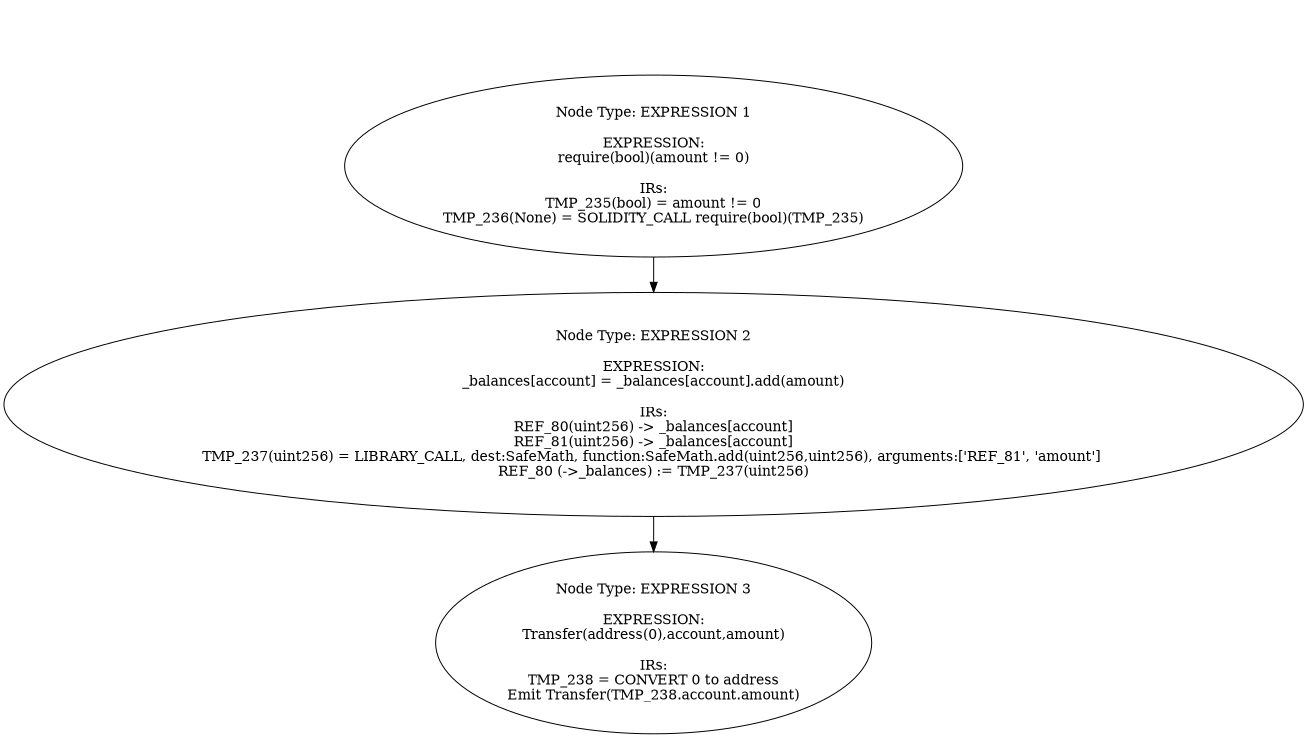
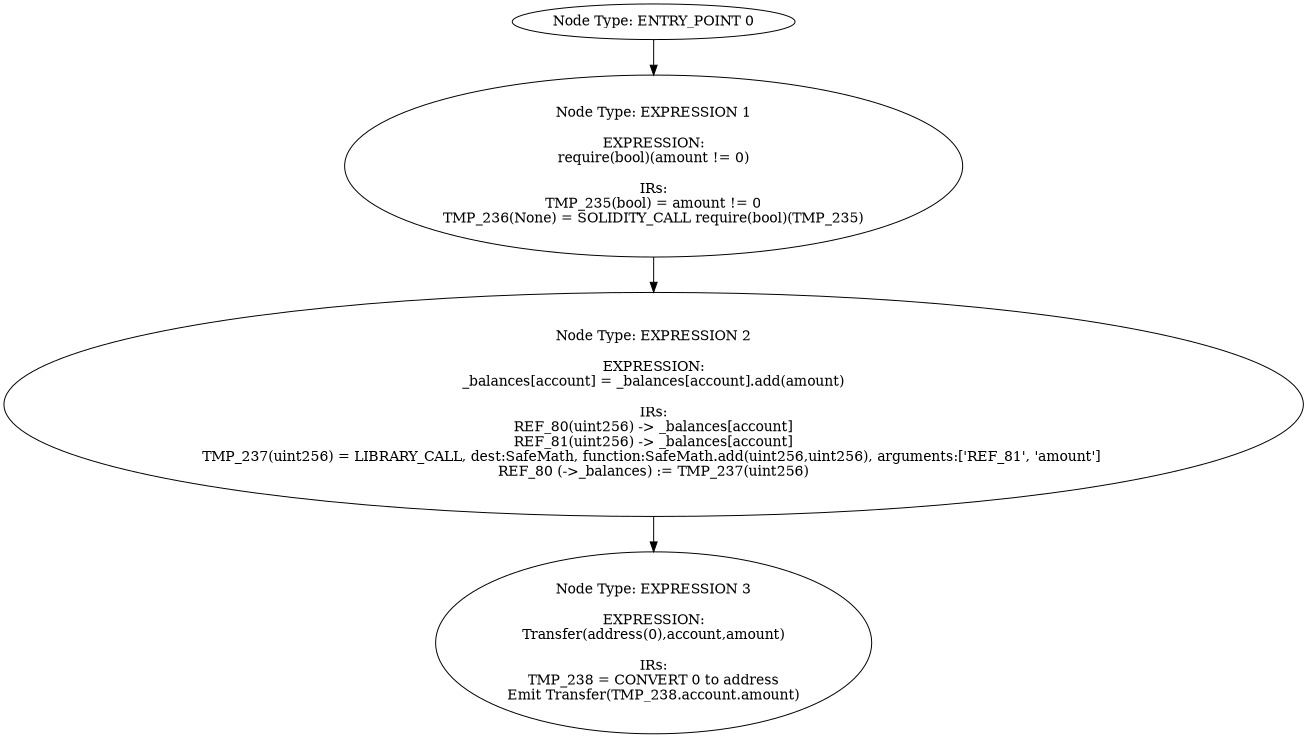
none -> (654, 22)
